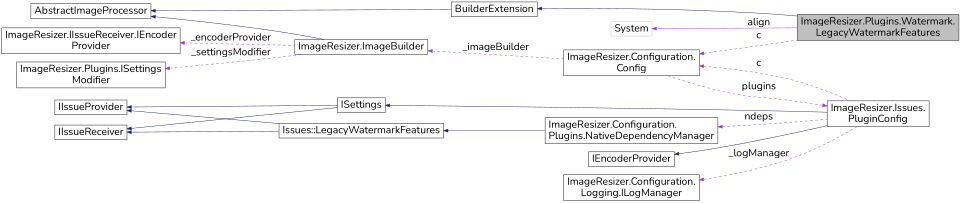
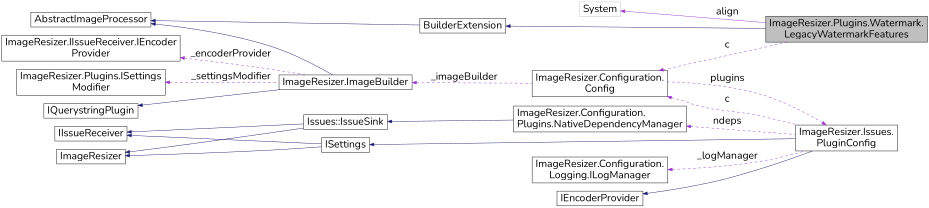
(91, 107) -> (91, 157)
none -> (91, 111)
(361, 131) -> (346, 122)
